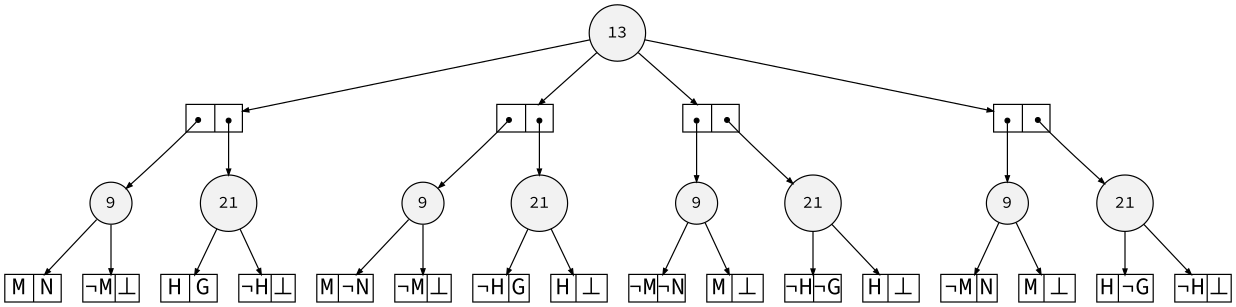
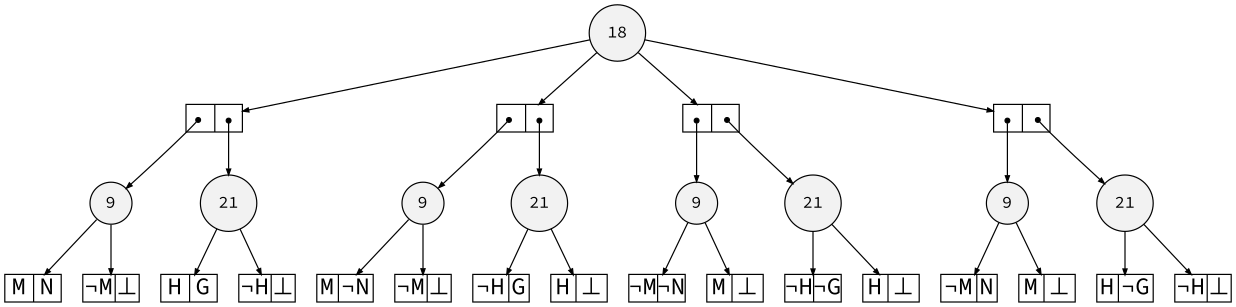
(617, 33) -> (617, 33)
